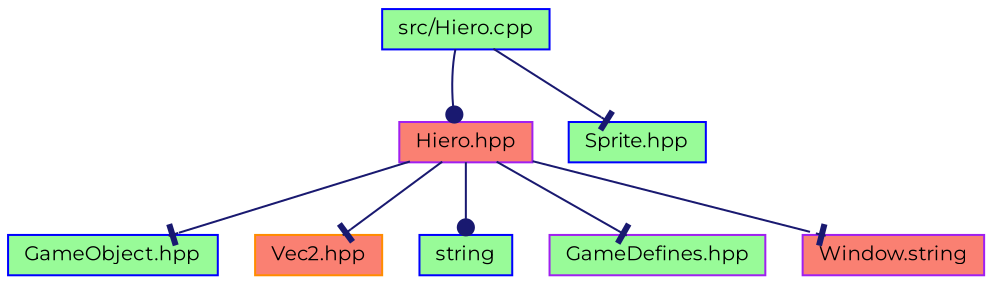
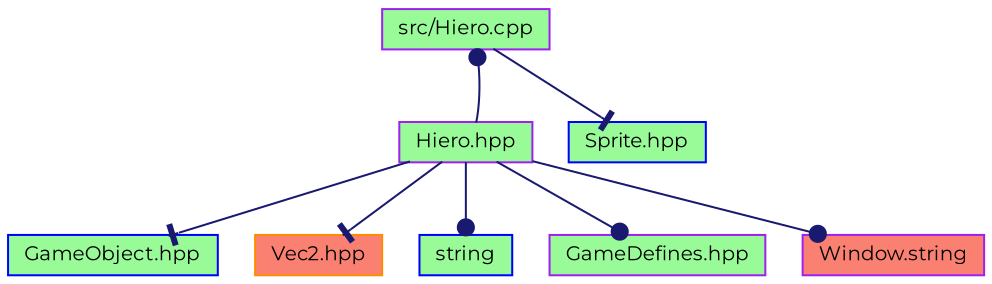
(466, 29) -> (466, 29)
(452, 78) -> (479, 94)
(466, 142) -> (466, 142)
(557, 196) -> (557, 196)
(671, 197) -> (671, 197)
